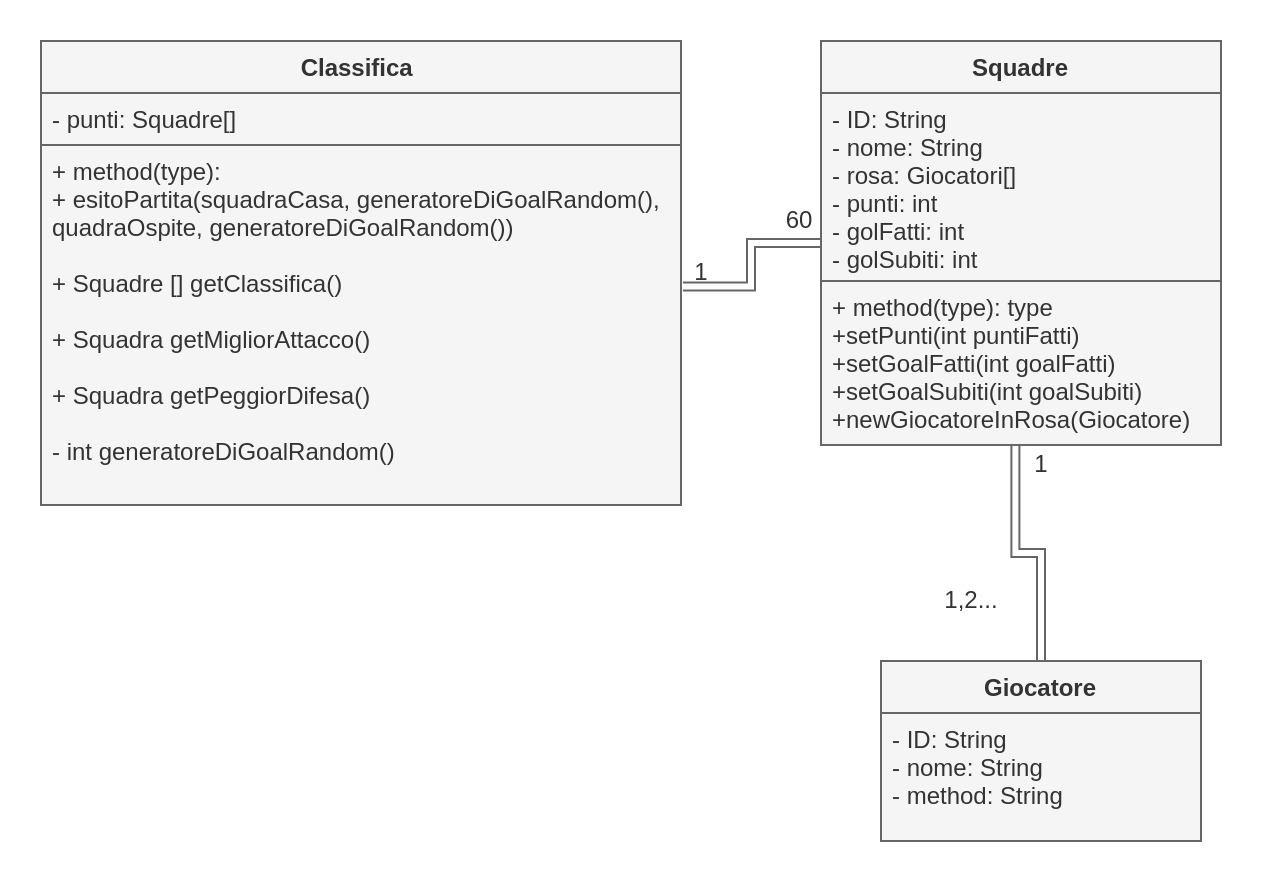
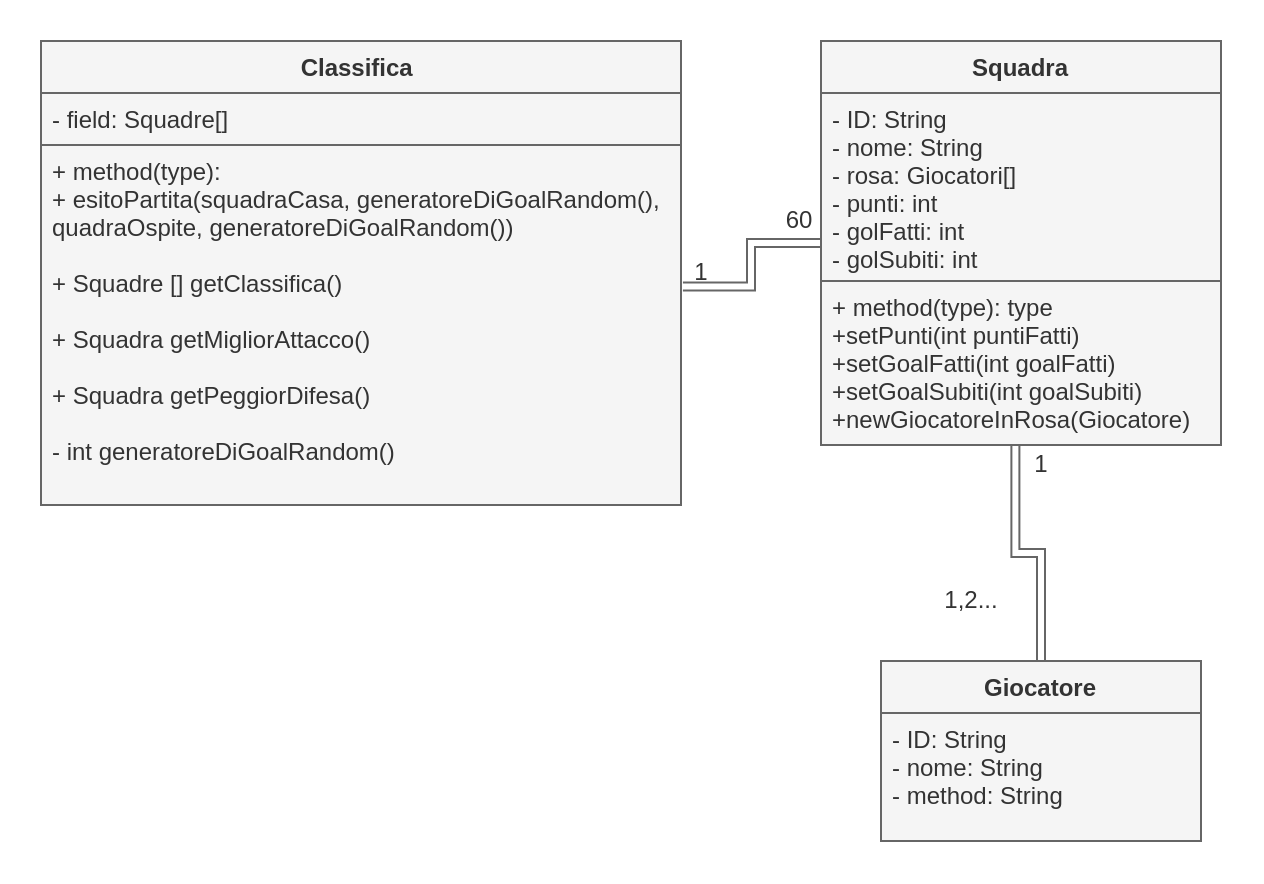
(1020, 68) -> (1020, 68)
(164, 120) -> (160, 120)
